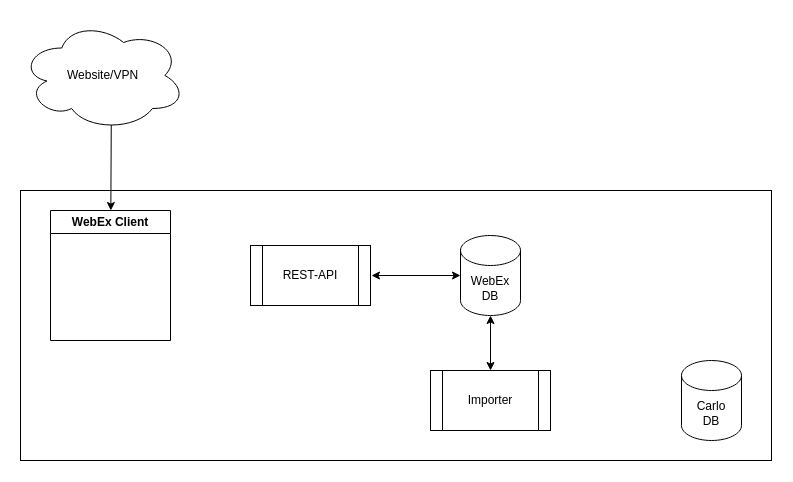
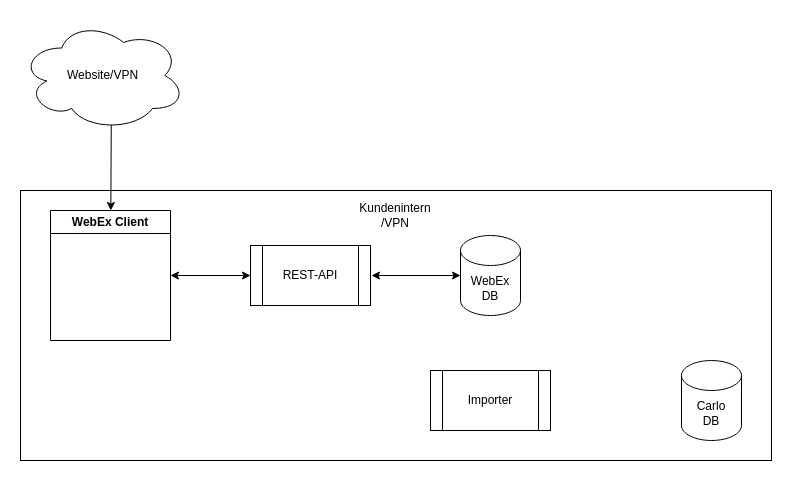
none -> (396, 216)
none -> (210, 276)
(491, 343) -> none
